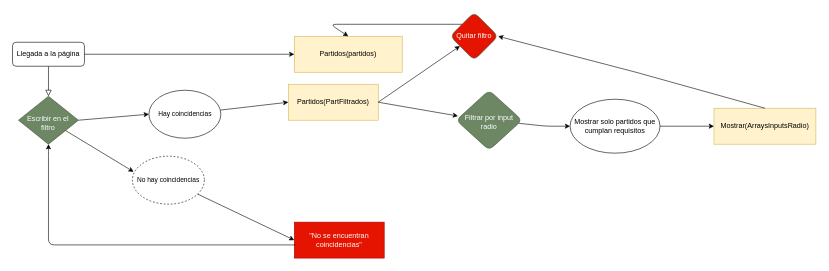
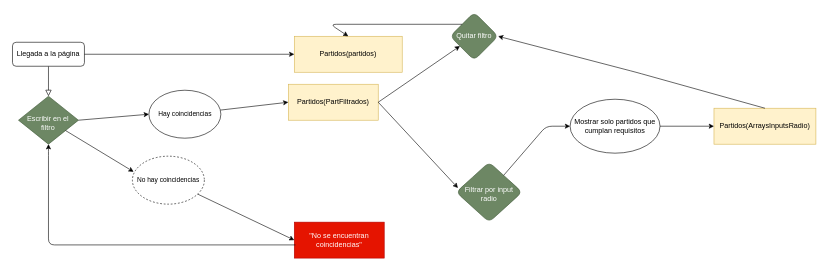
(474, 36) -> (474, 36)
(489, 120) -> (489, 192)
(765, 126) -> (765, 126)
